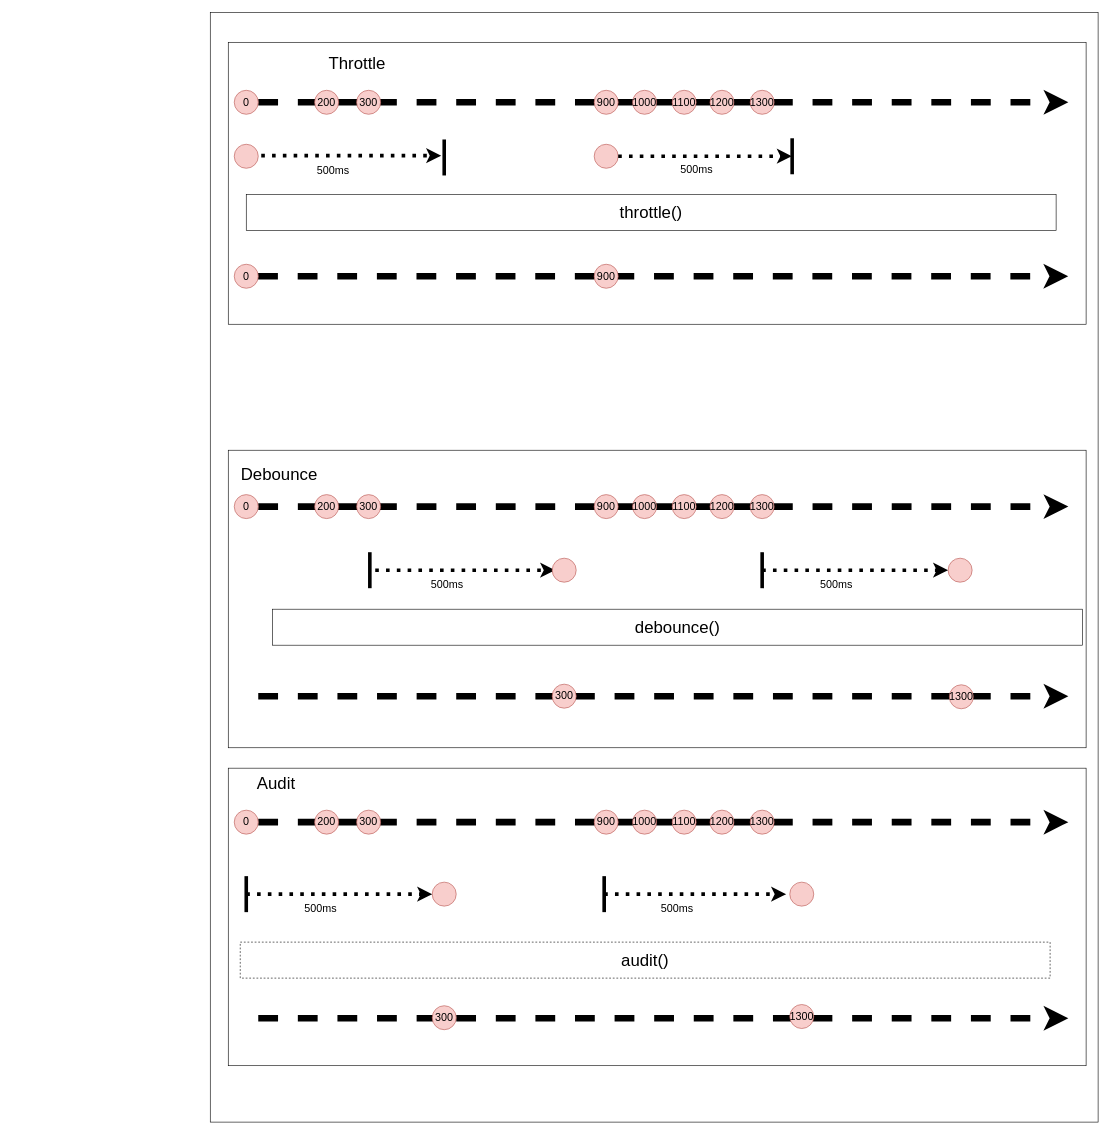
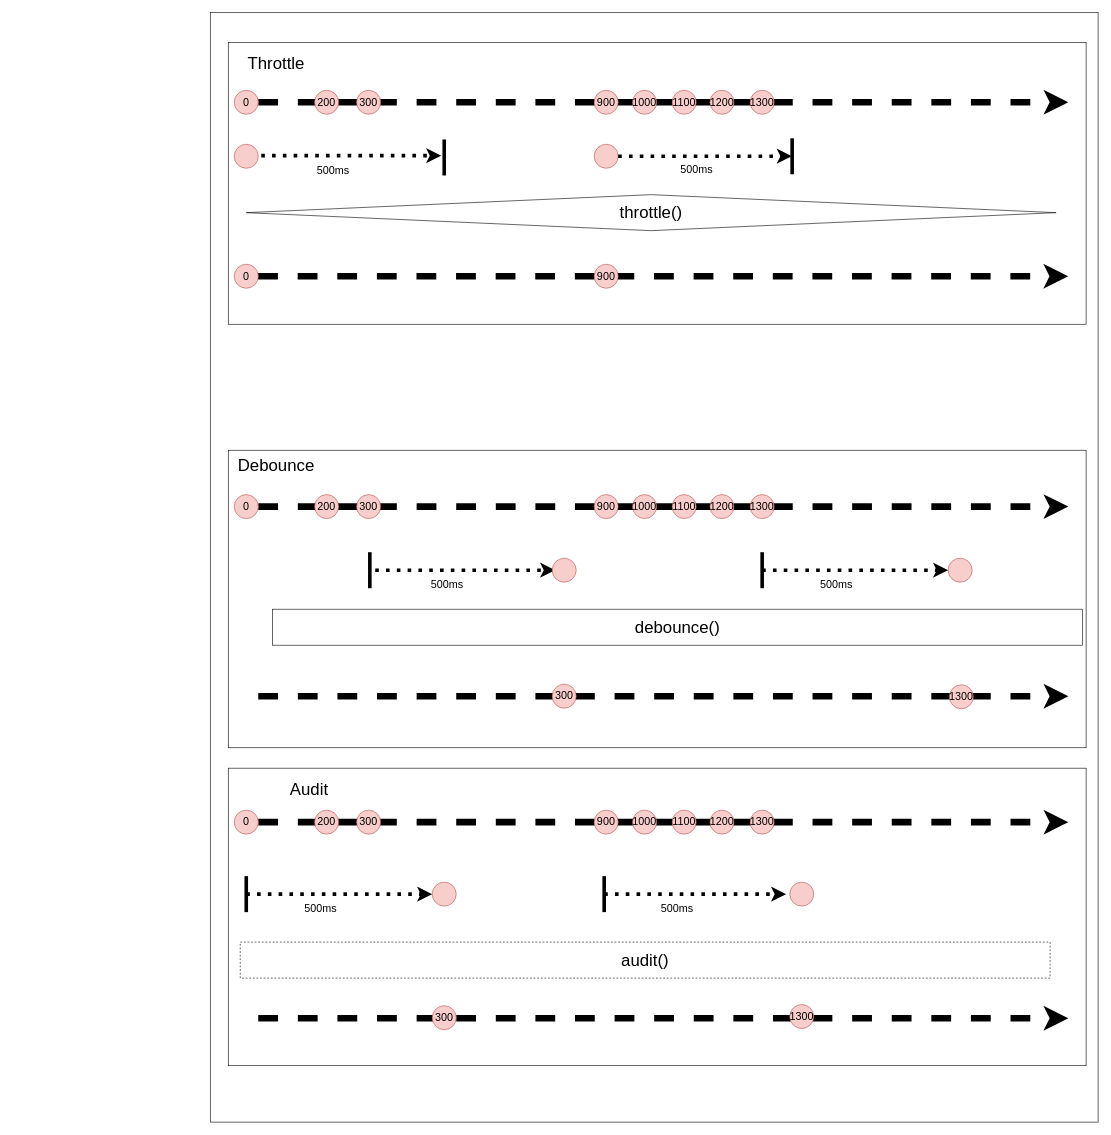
(357, 63) -> (276, 63)
(651, 213) -> (651, 213)
(279, 474) -> (276, 465)
(276, 783) -> (309, 789)
